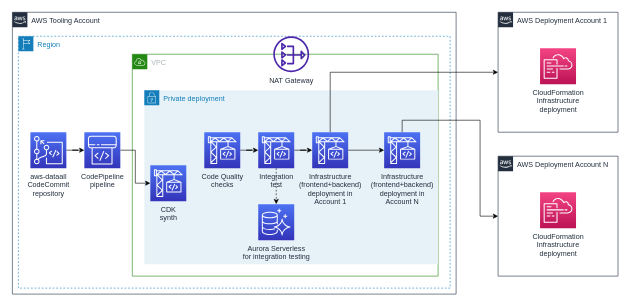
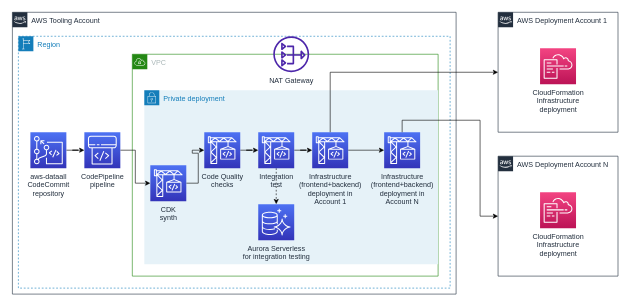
none -> (192, 151)
